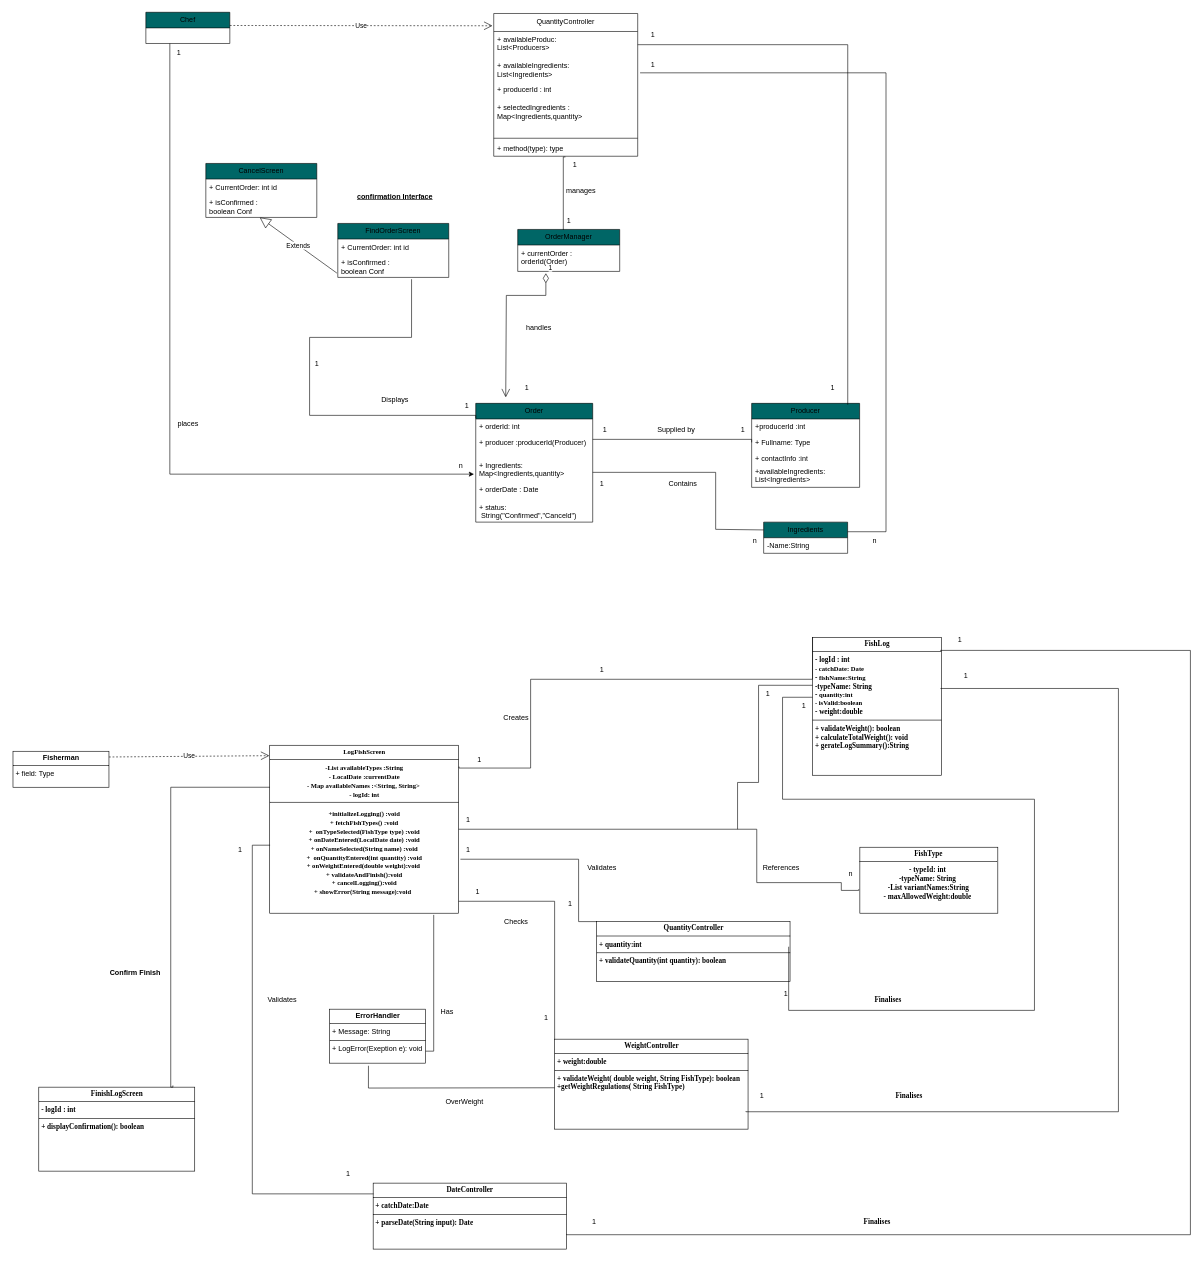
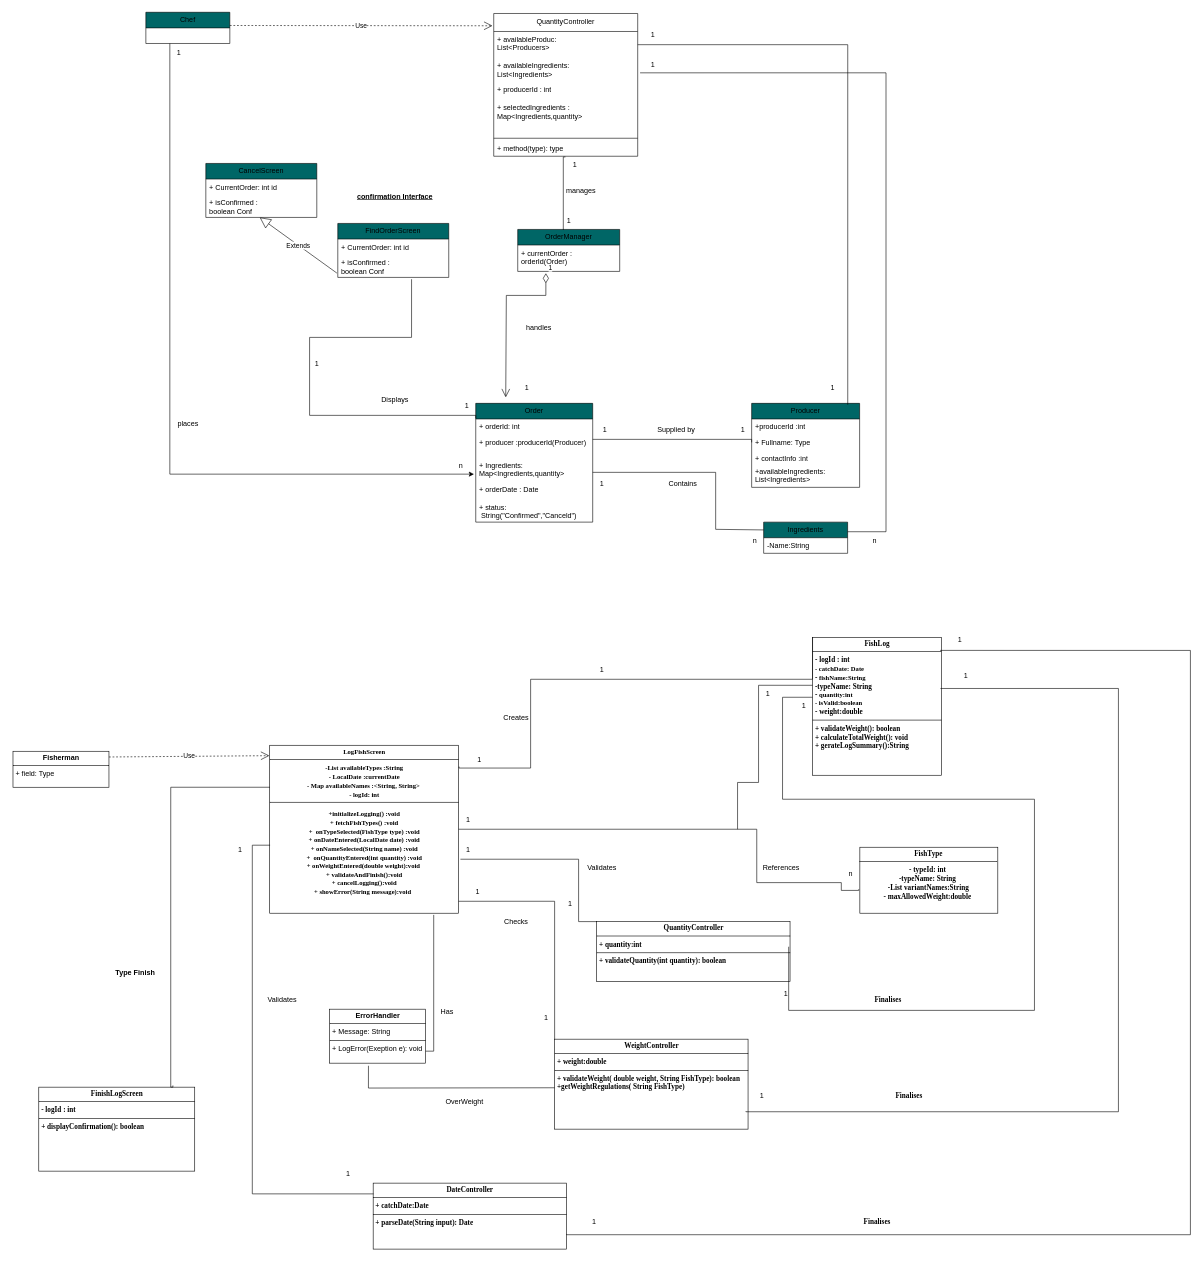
(135, 973) -> (135, 973)
